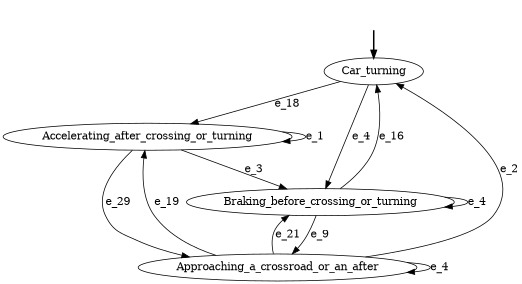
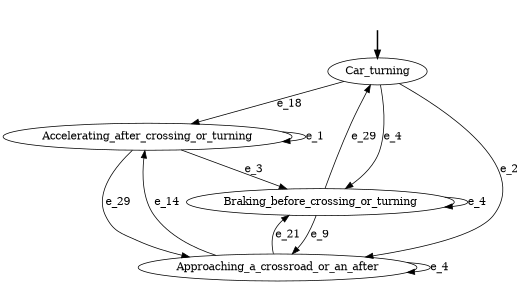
(392, 137) -> (364, 137)
(502, 198) -> (502, 191)
(167, 202) -> (167, 202)
